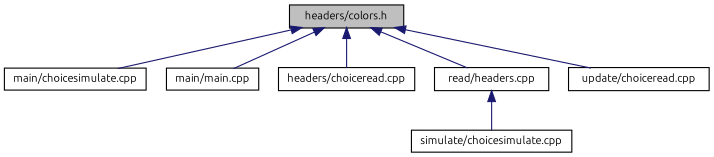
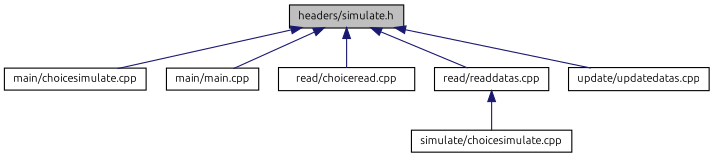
(347, 16) -> (347, 16)
(347, 79) -> (347, 79)
(492, 79) -> (492, 79)
(639, 79) -> (639, 79)
